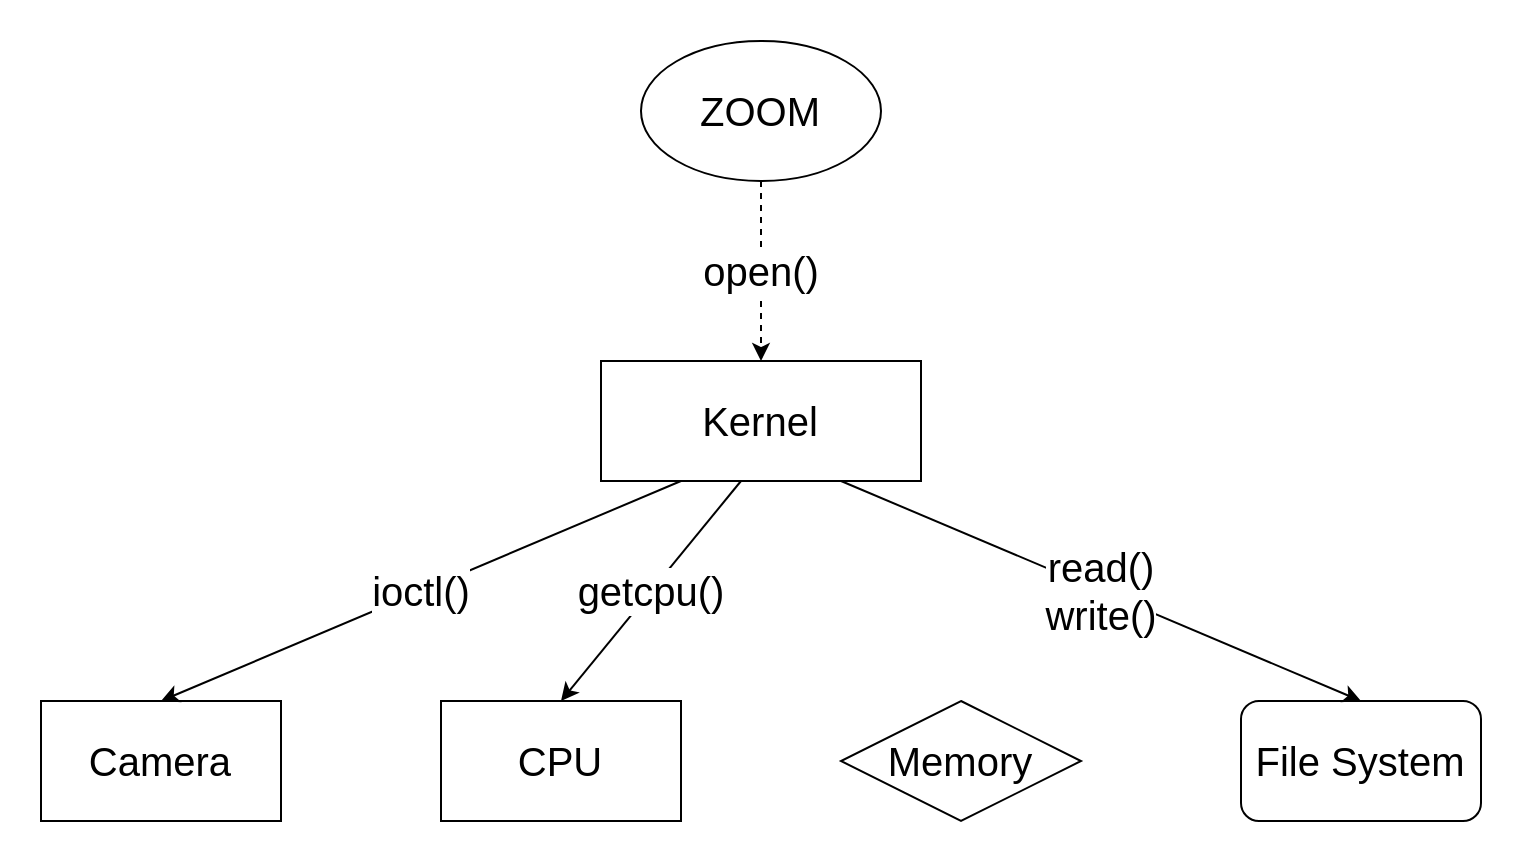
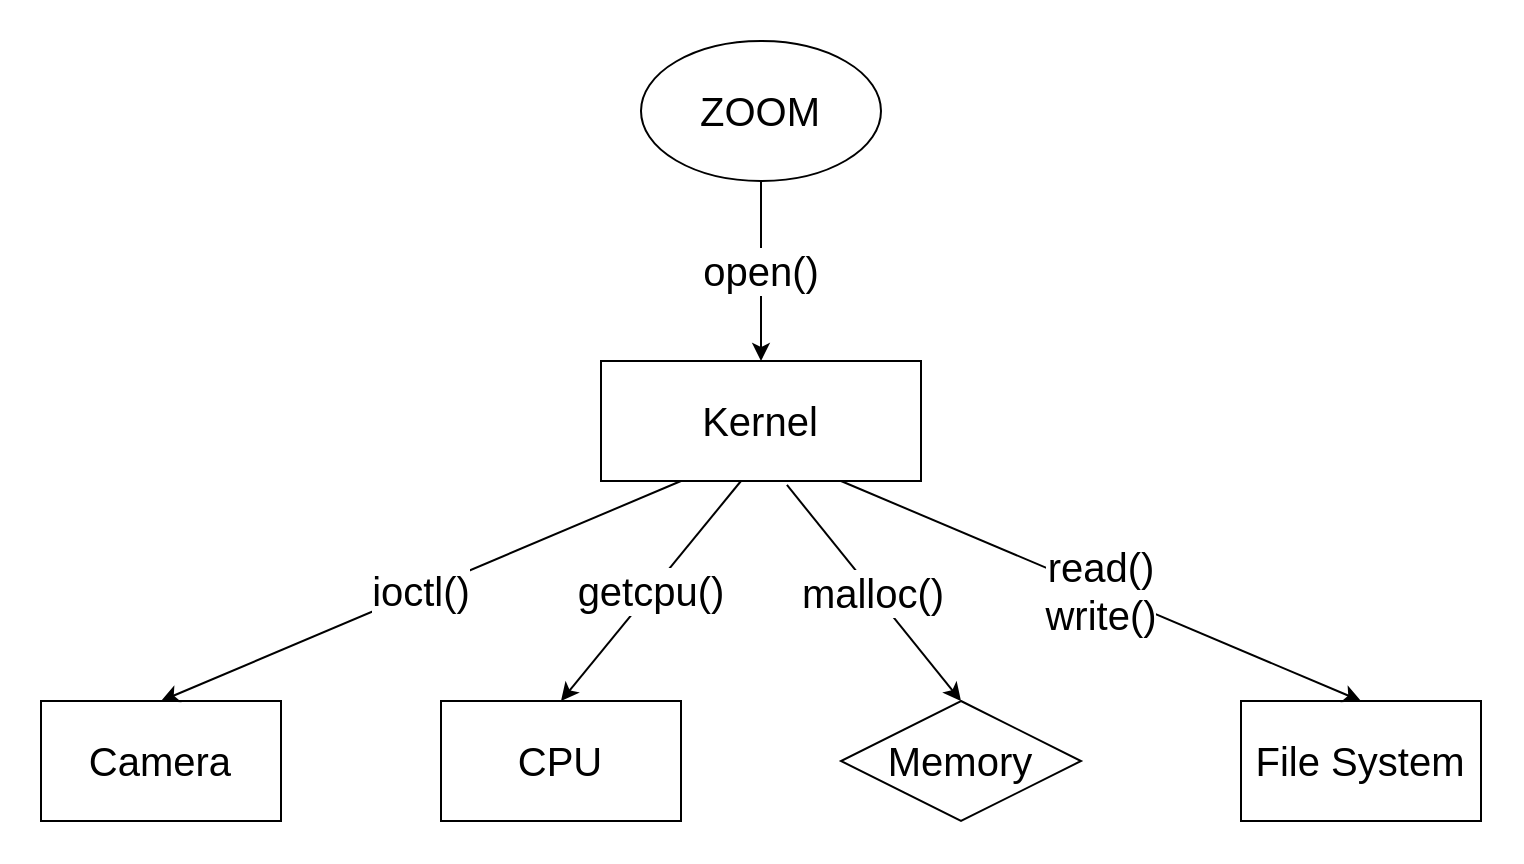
(761, 217) -> (761, 217)
none -> (837, 547)
(1361, 761) -> (1361, 761)
